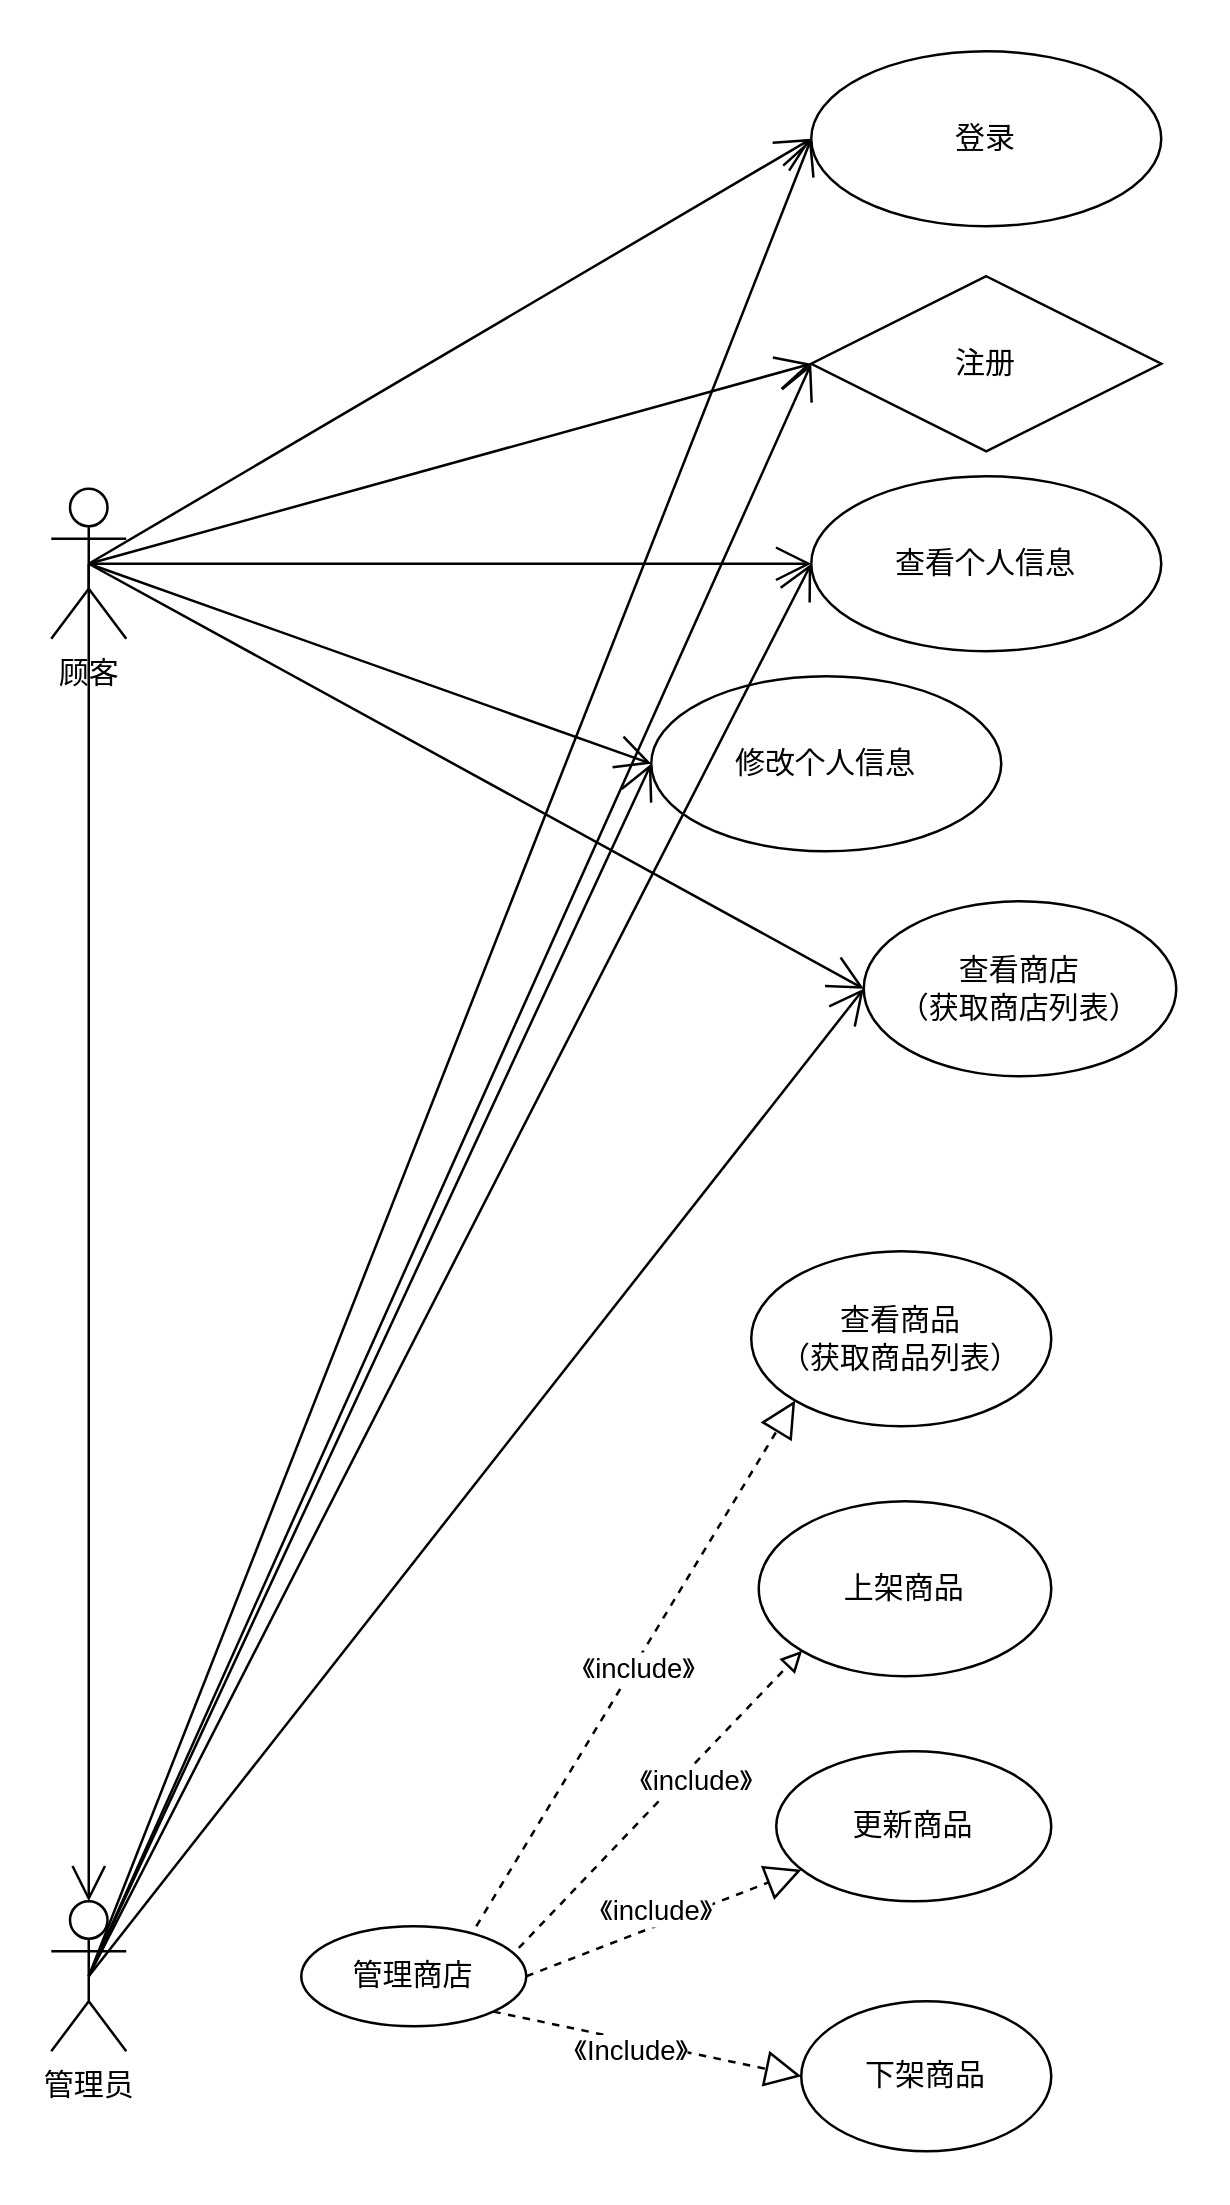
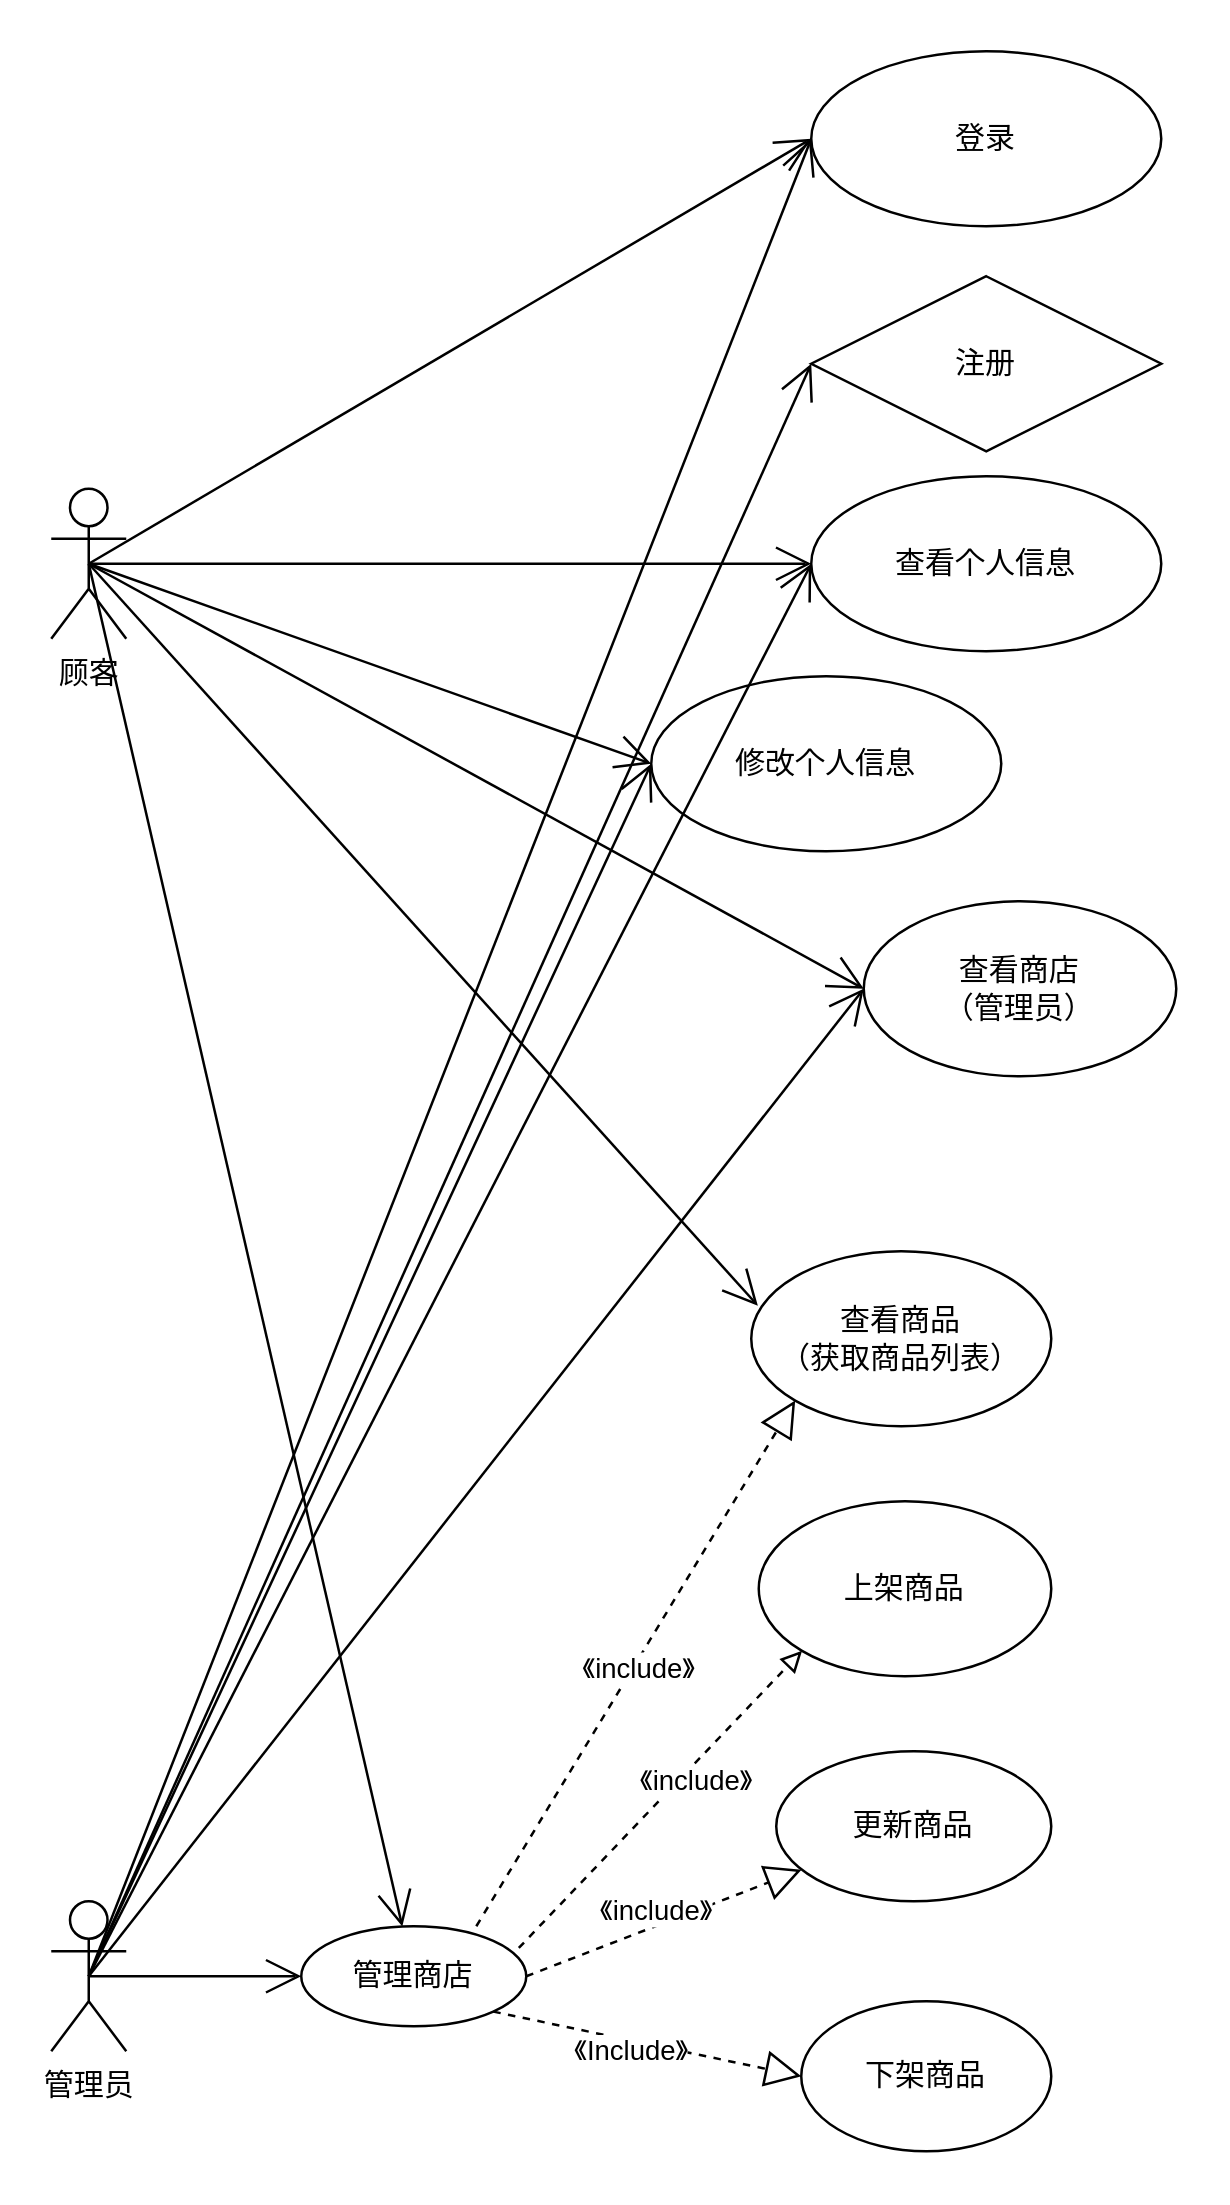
(411, 475) -> (195, 1026)
(1020, 989) -> (1020, 989)
(89, 1245) -> (286, 783)
none -> (204, 1976)
